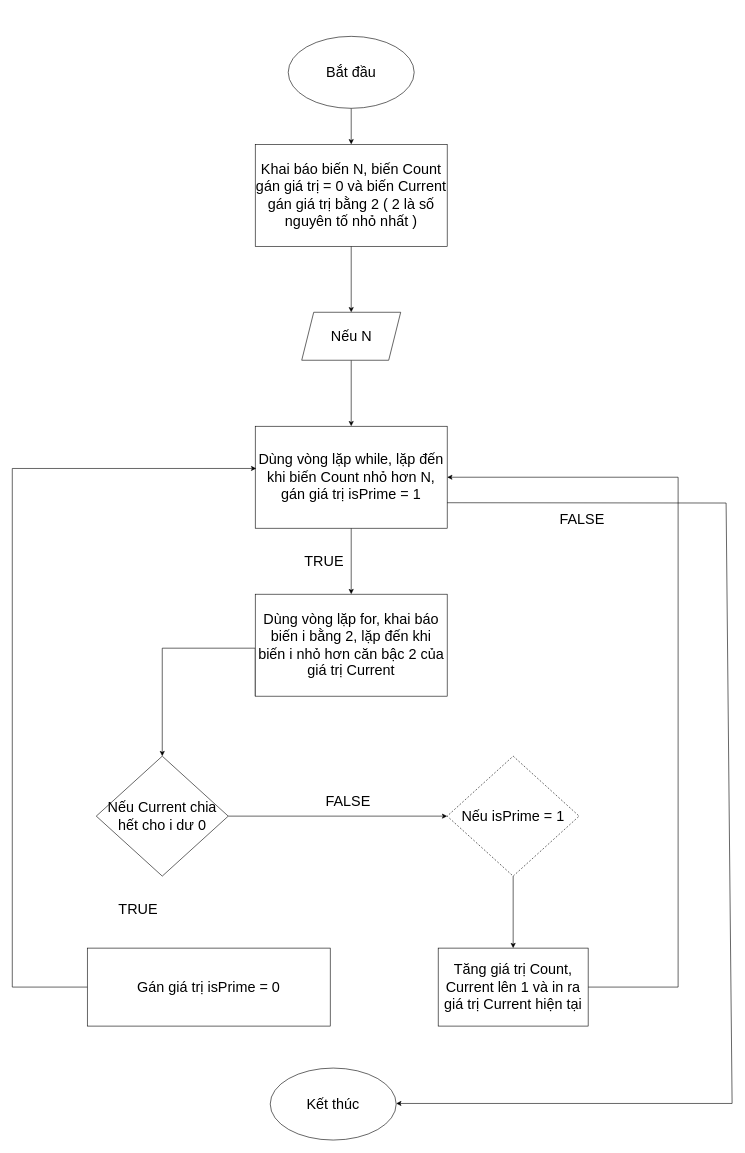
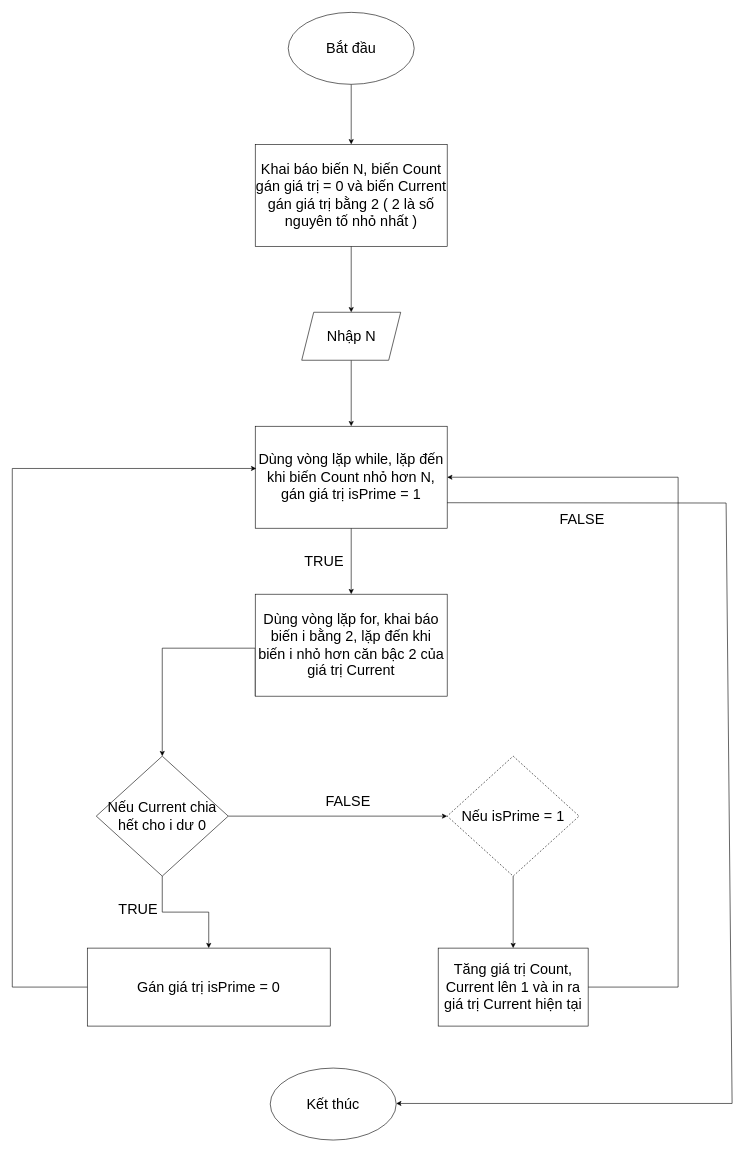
(351, 72) -> (351, 48)
(352, 336) -> (352, 336)
none -> (162, 911)
